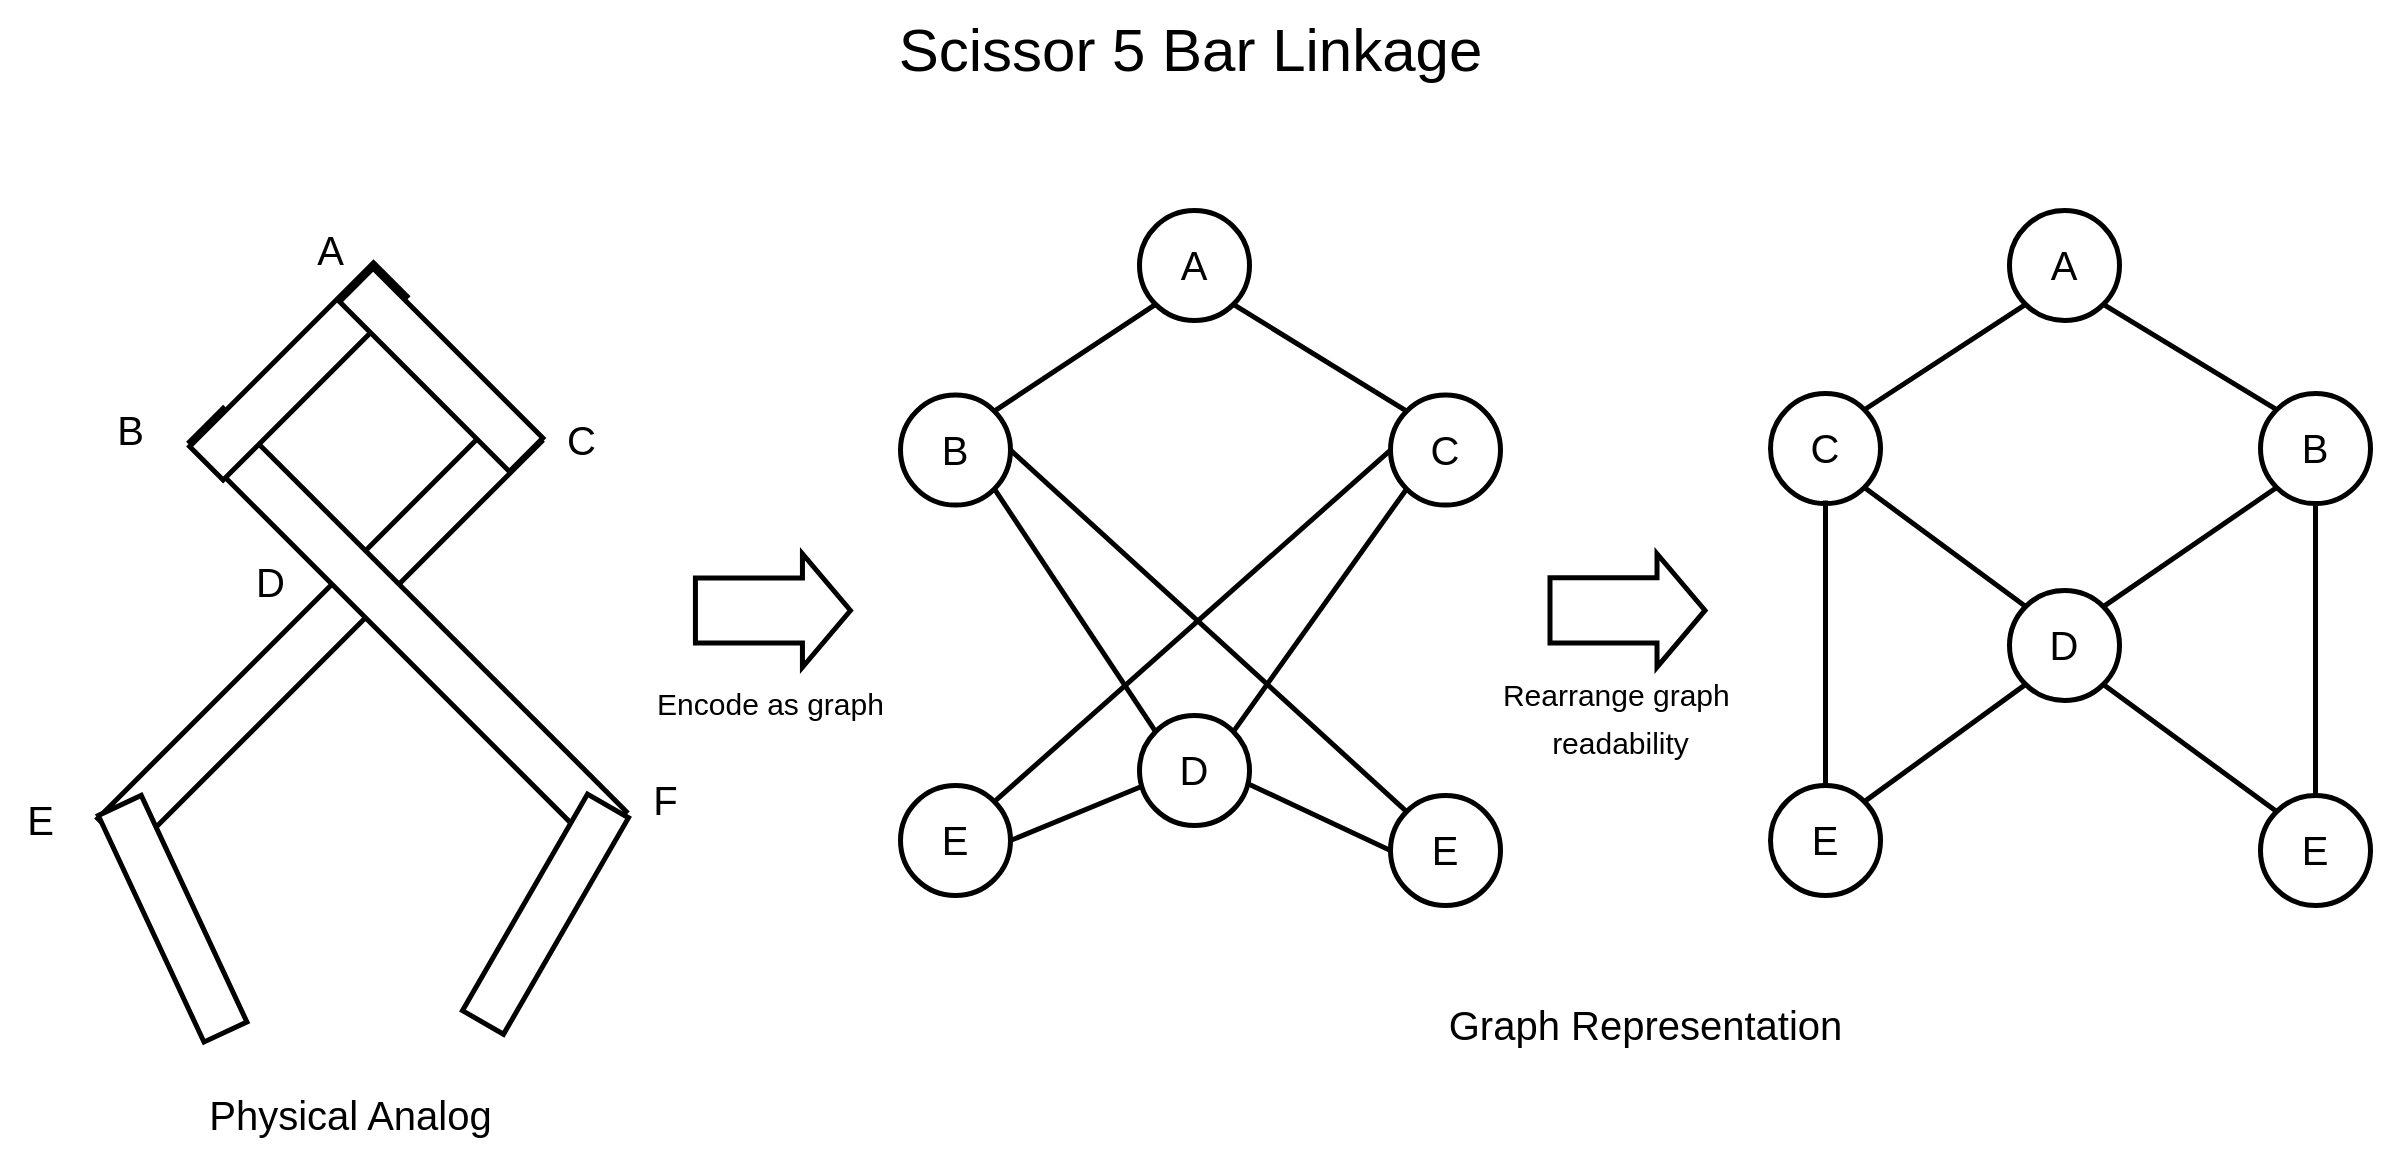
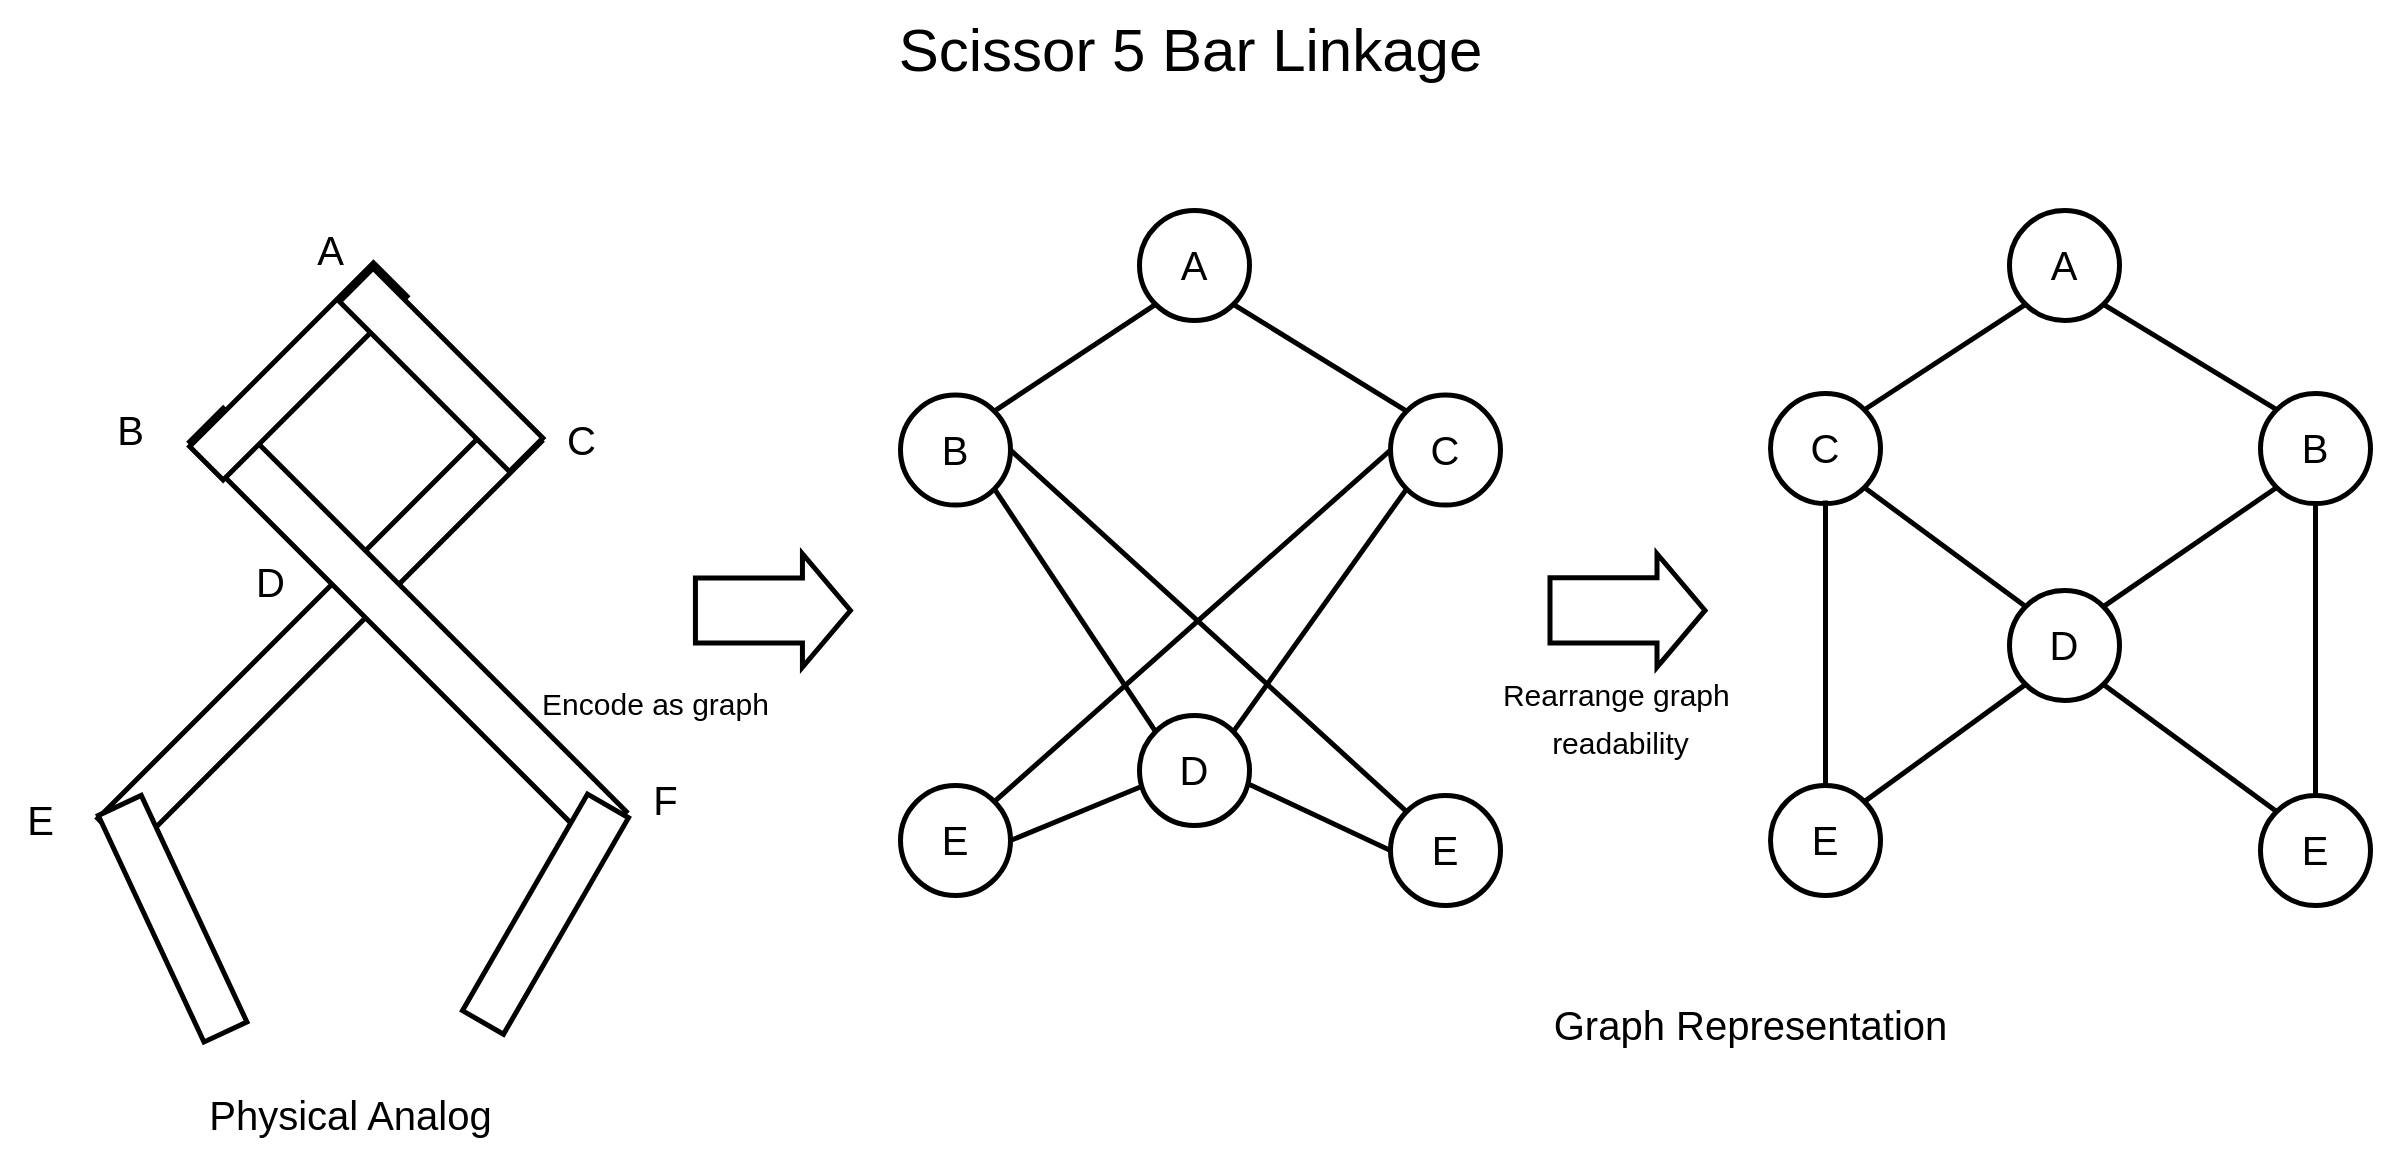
(771, 701) -> (656, 701)
(1646, 1026) -> (1751, 1026)
